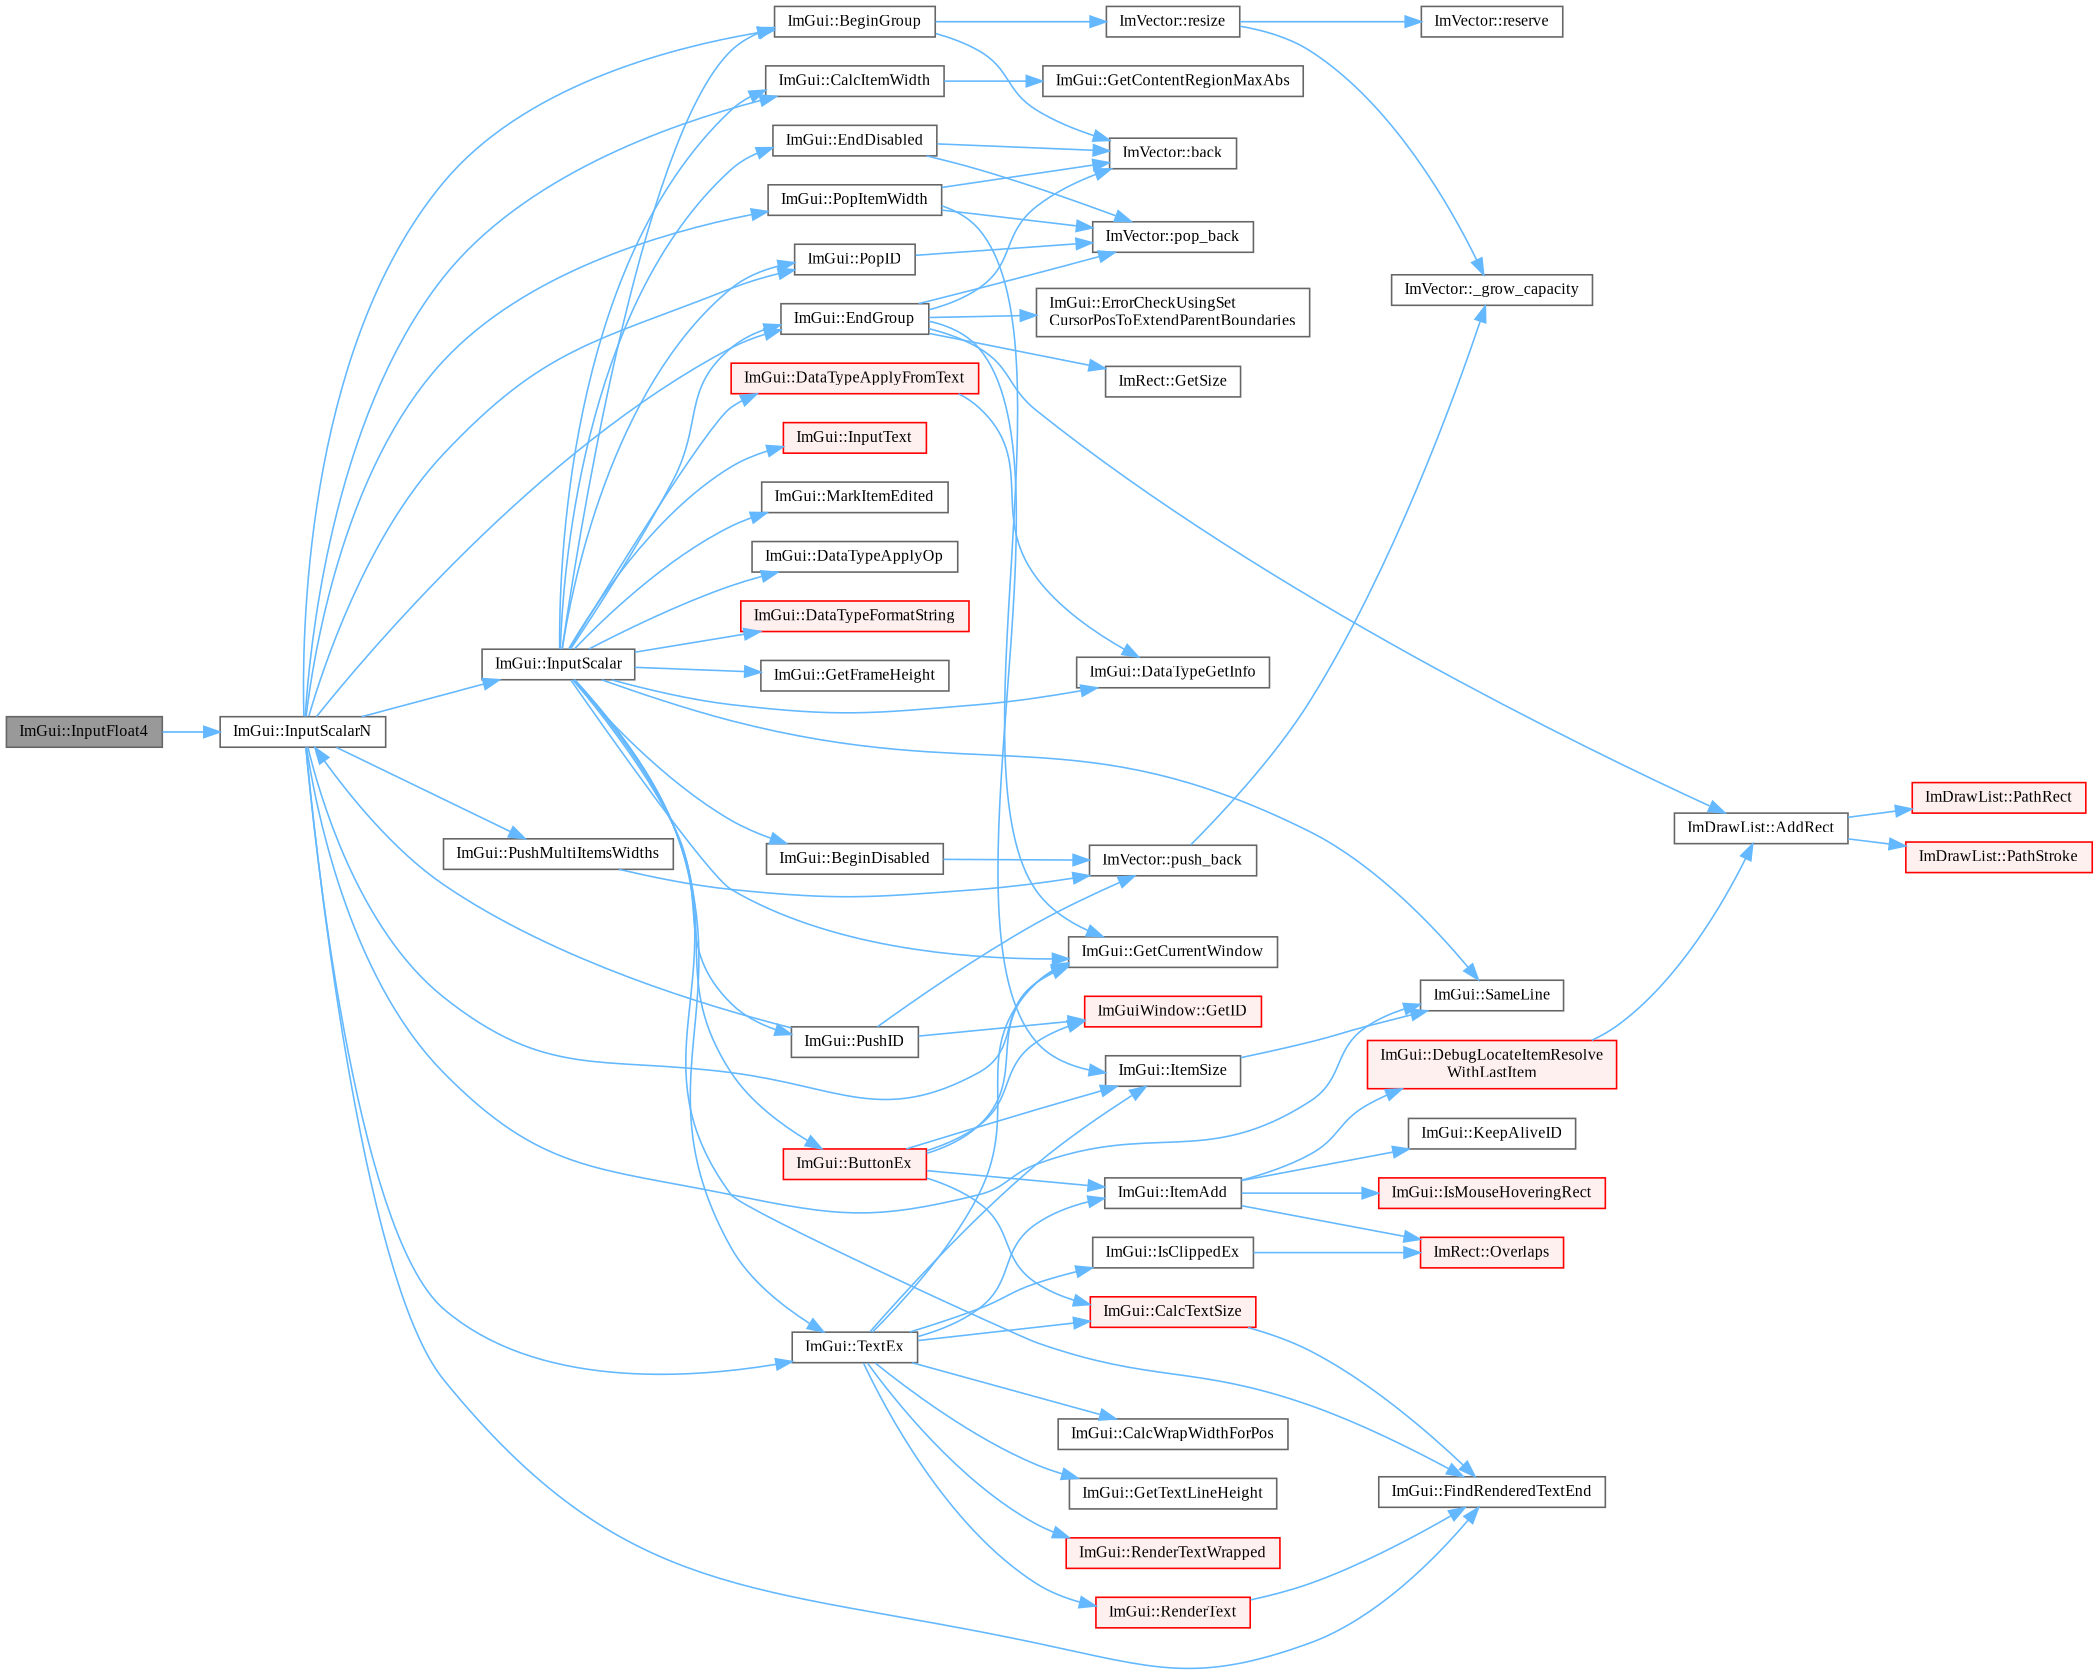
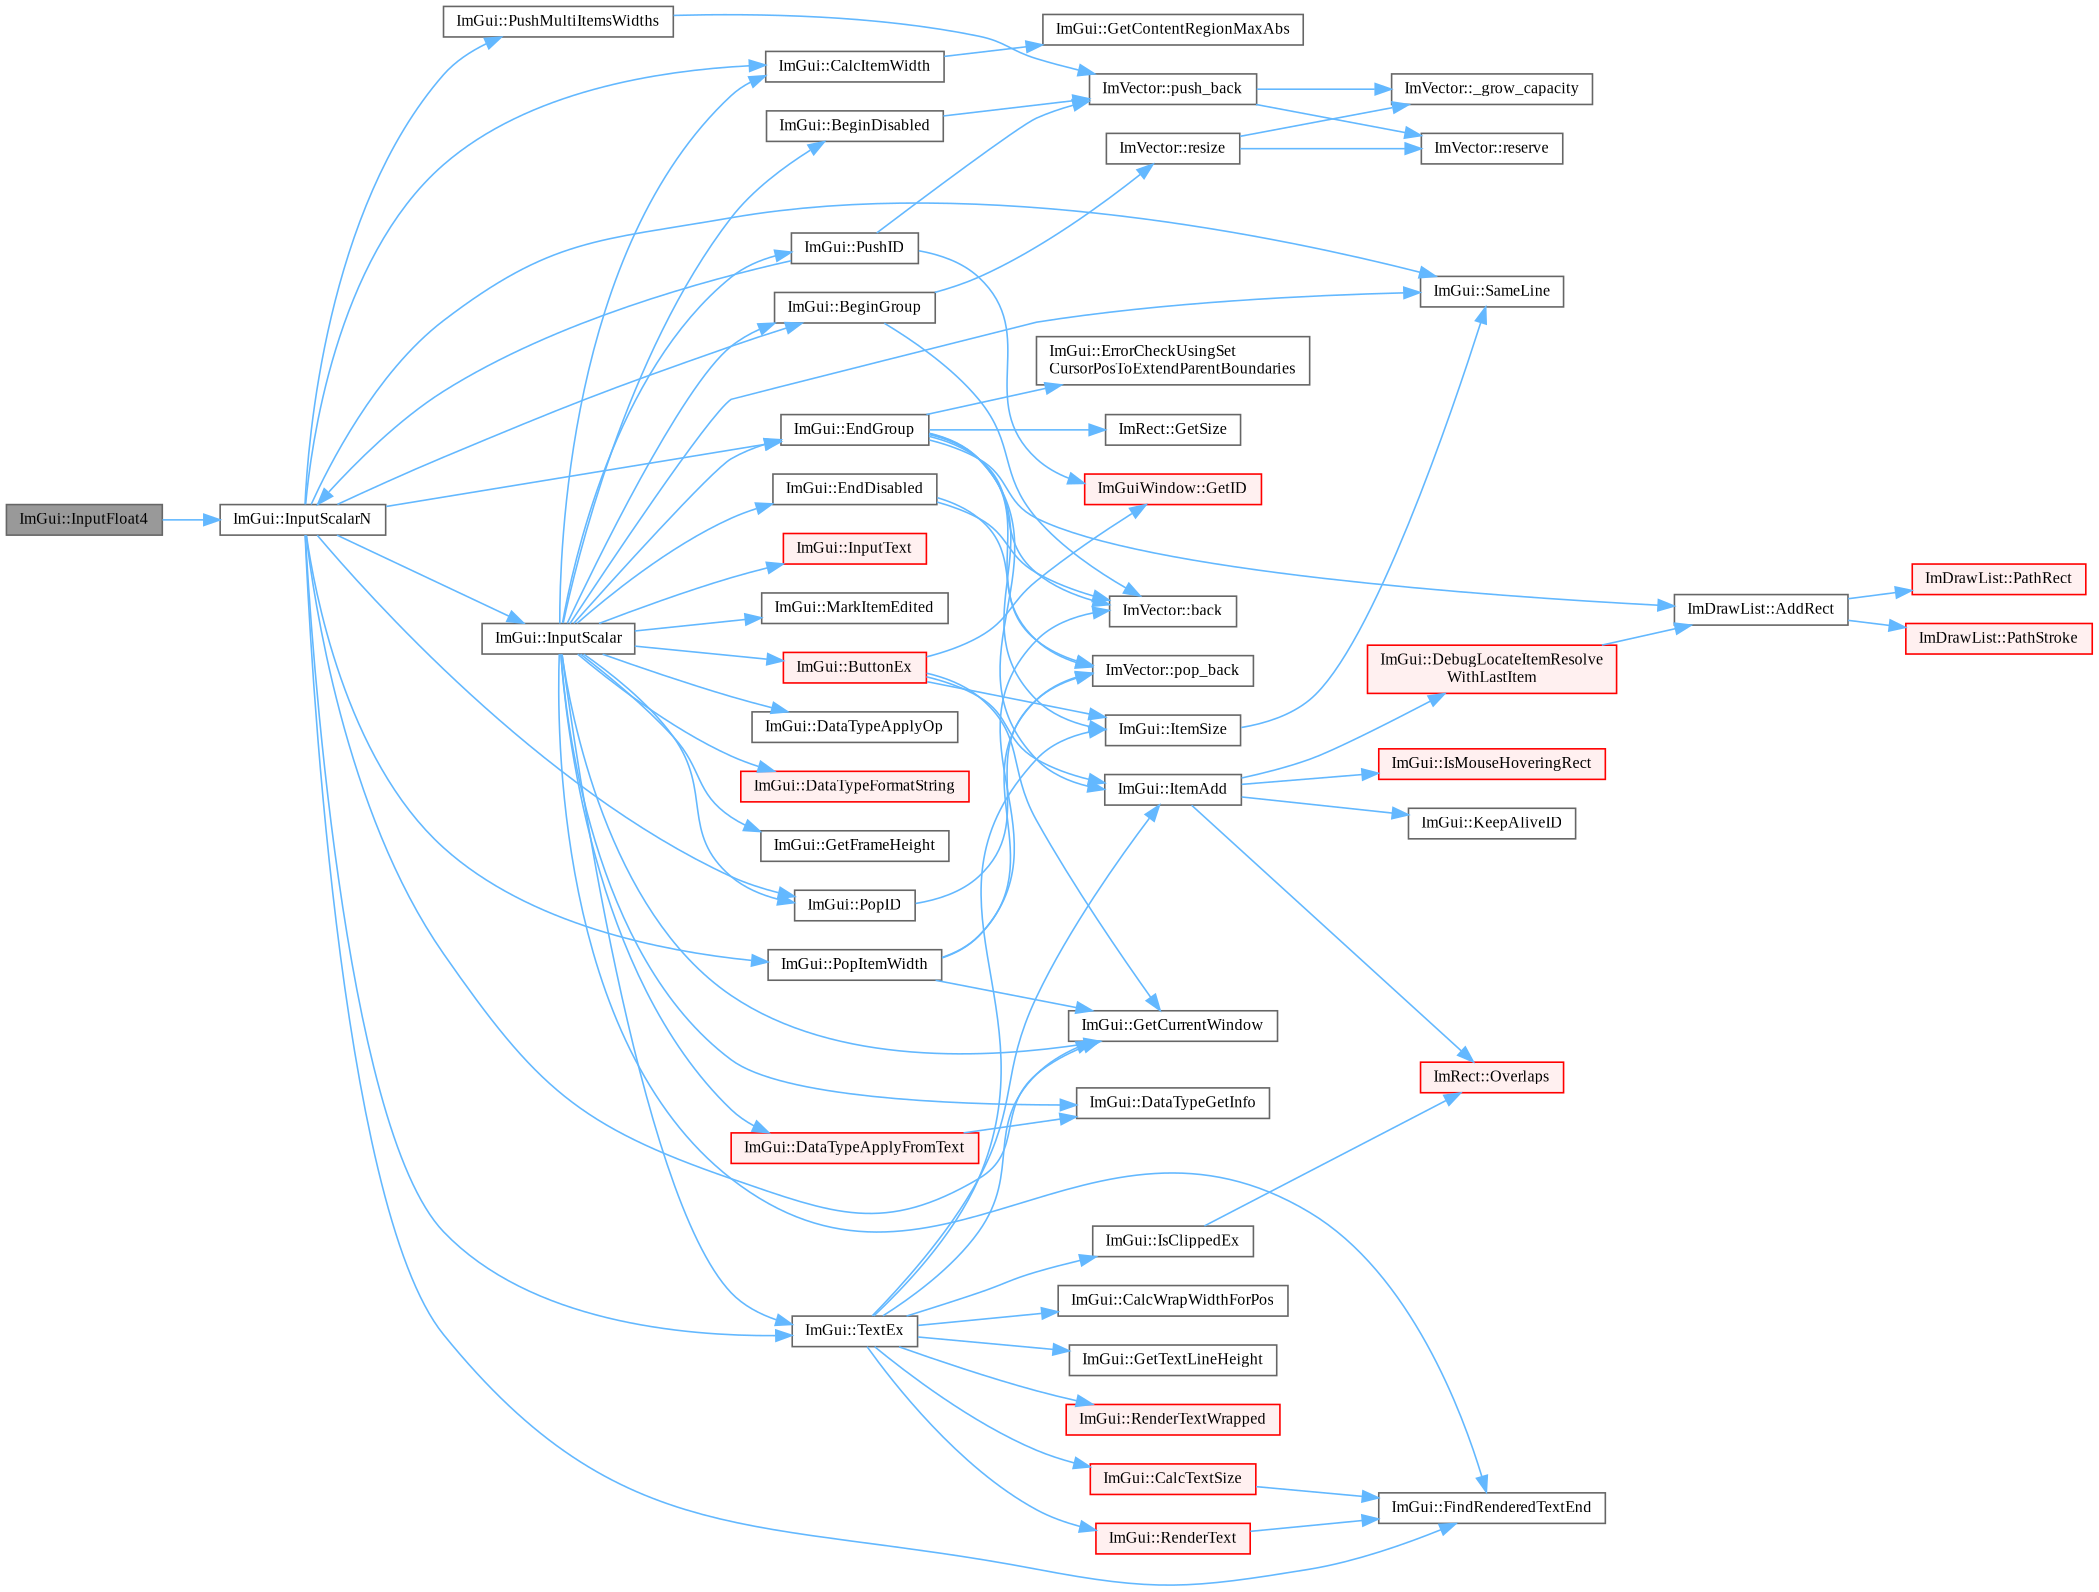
none -> (1304, 114)
none -> (1001, 665)
(1004, 1236) -> none
